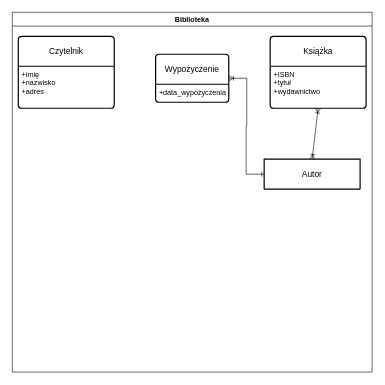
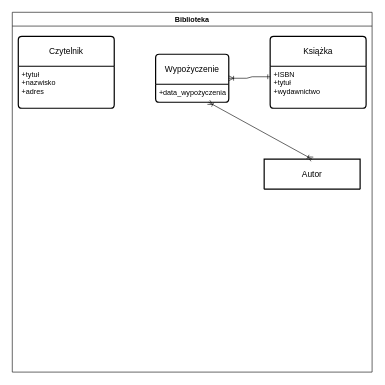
(39, 83) -> (39, 83)
(246, 133) -> (256, 77)
(315, 135) -> (262, 132)
